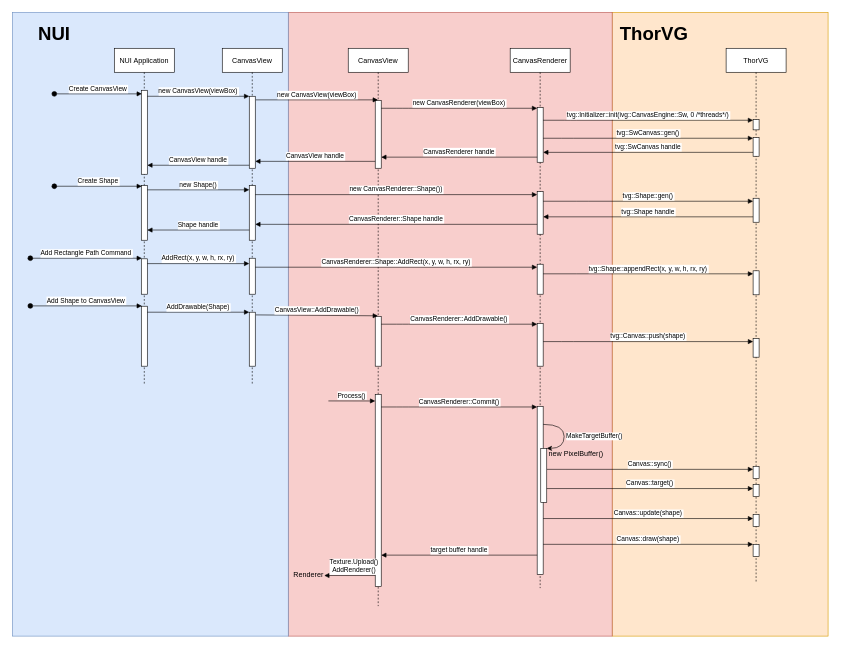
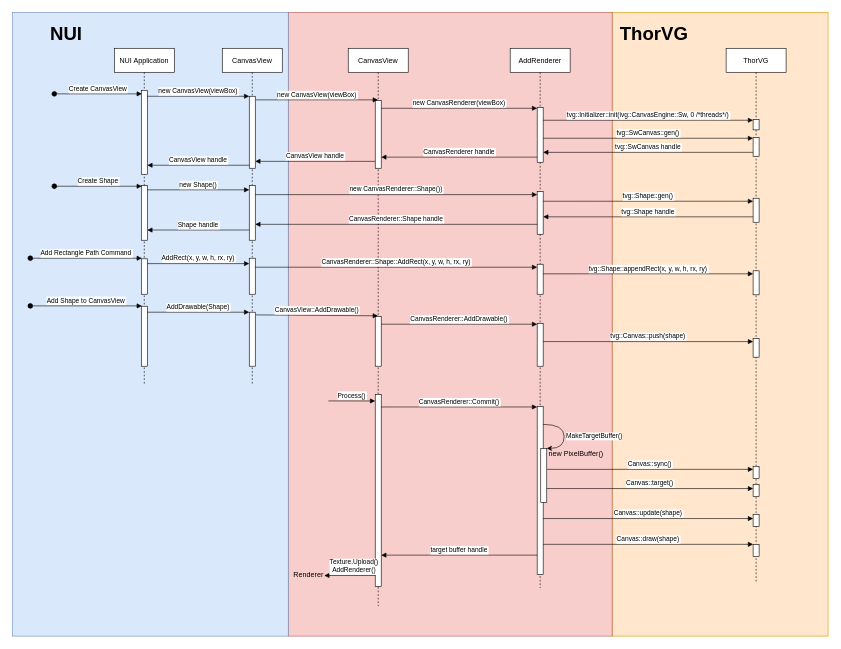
(54, 33) -> (66, 33)
(540, 61) -> (540, 61)
